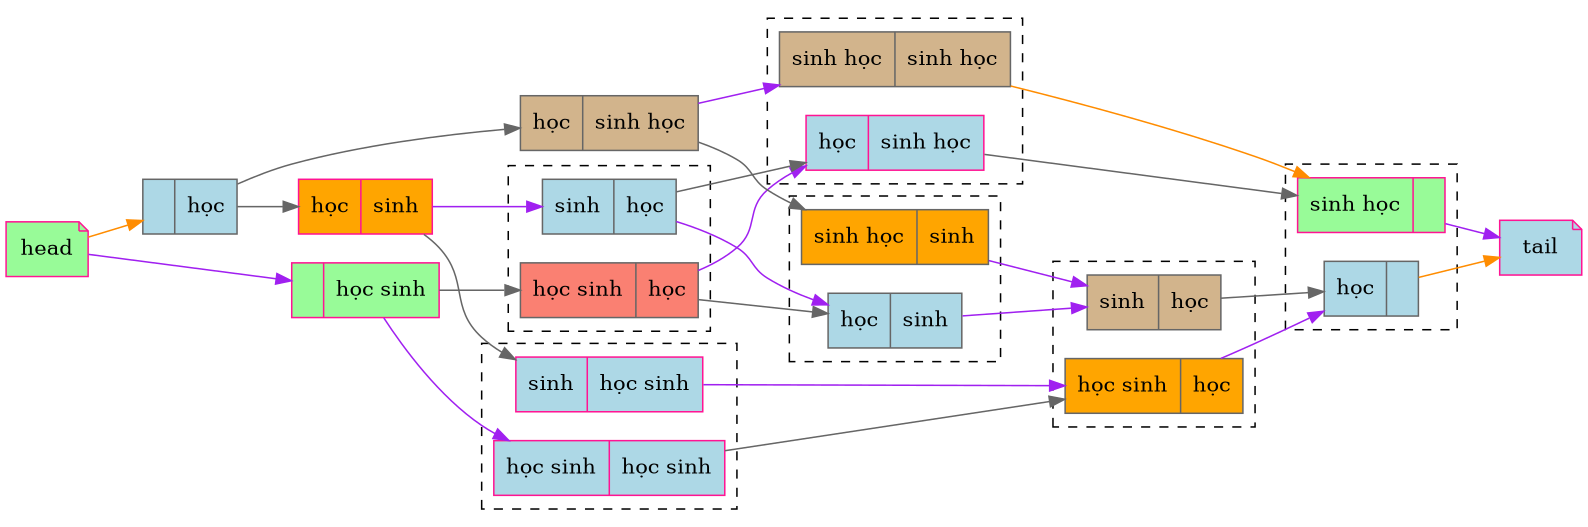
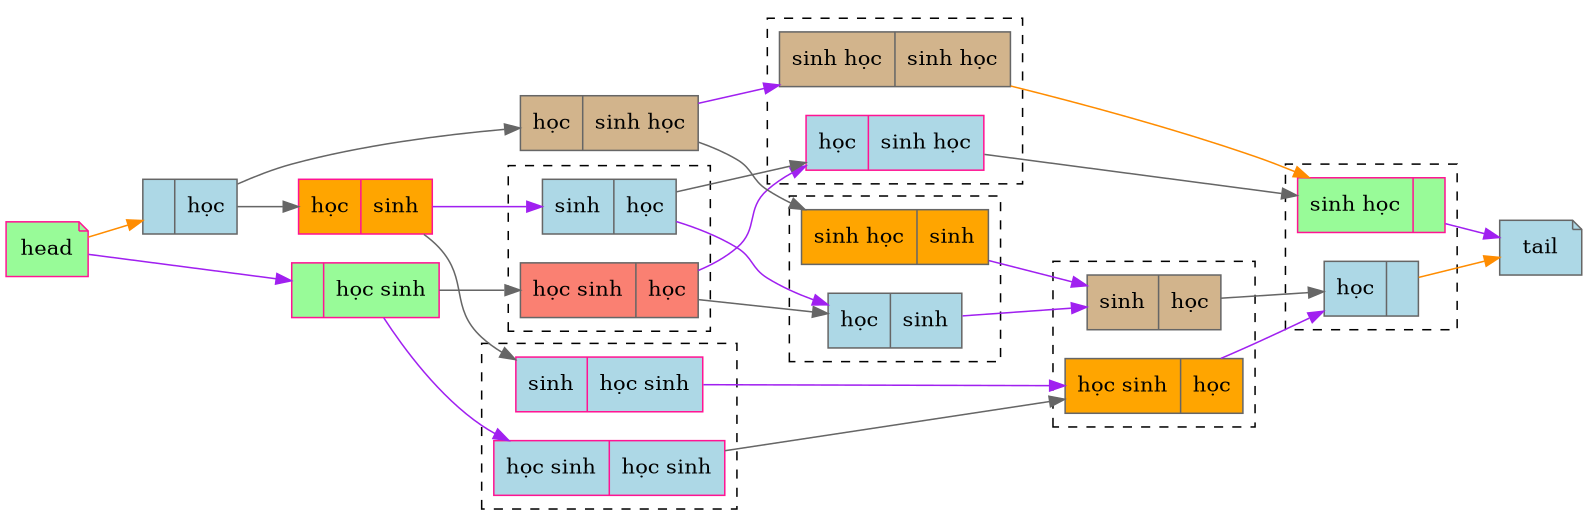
(1541, 248) -> (1541, 248)
